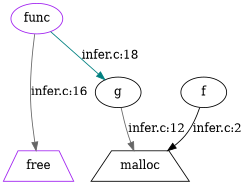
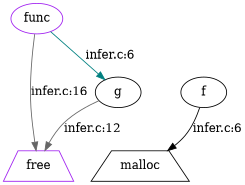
(110, 55) -> (110, 55)
(125, 125) -> (70, 118)
(217, 129) -> (217, 129)
